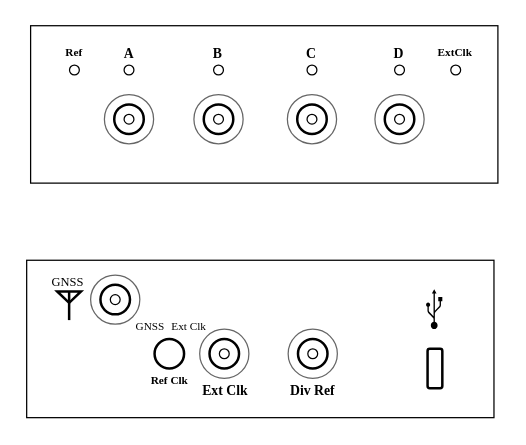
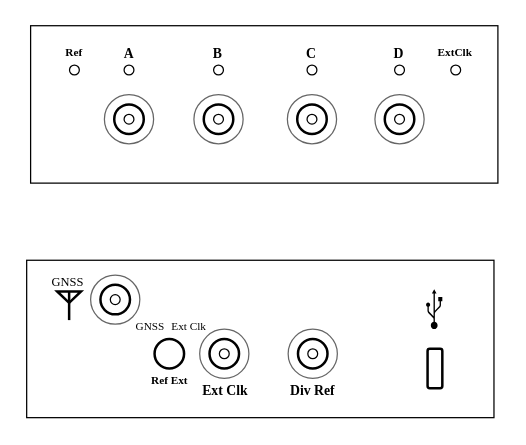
(170, 381) -> (170, 381)
